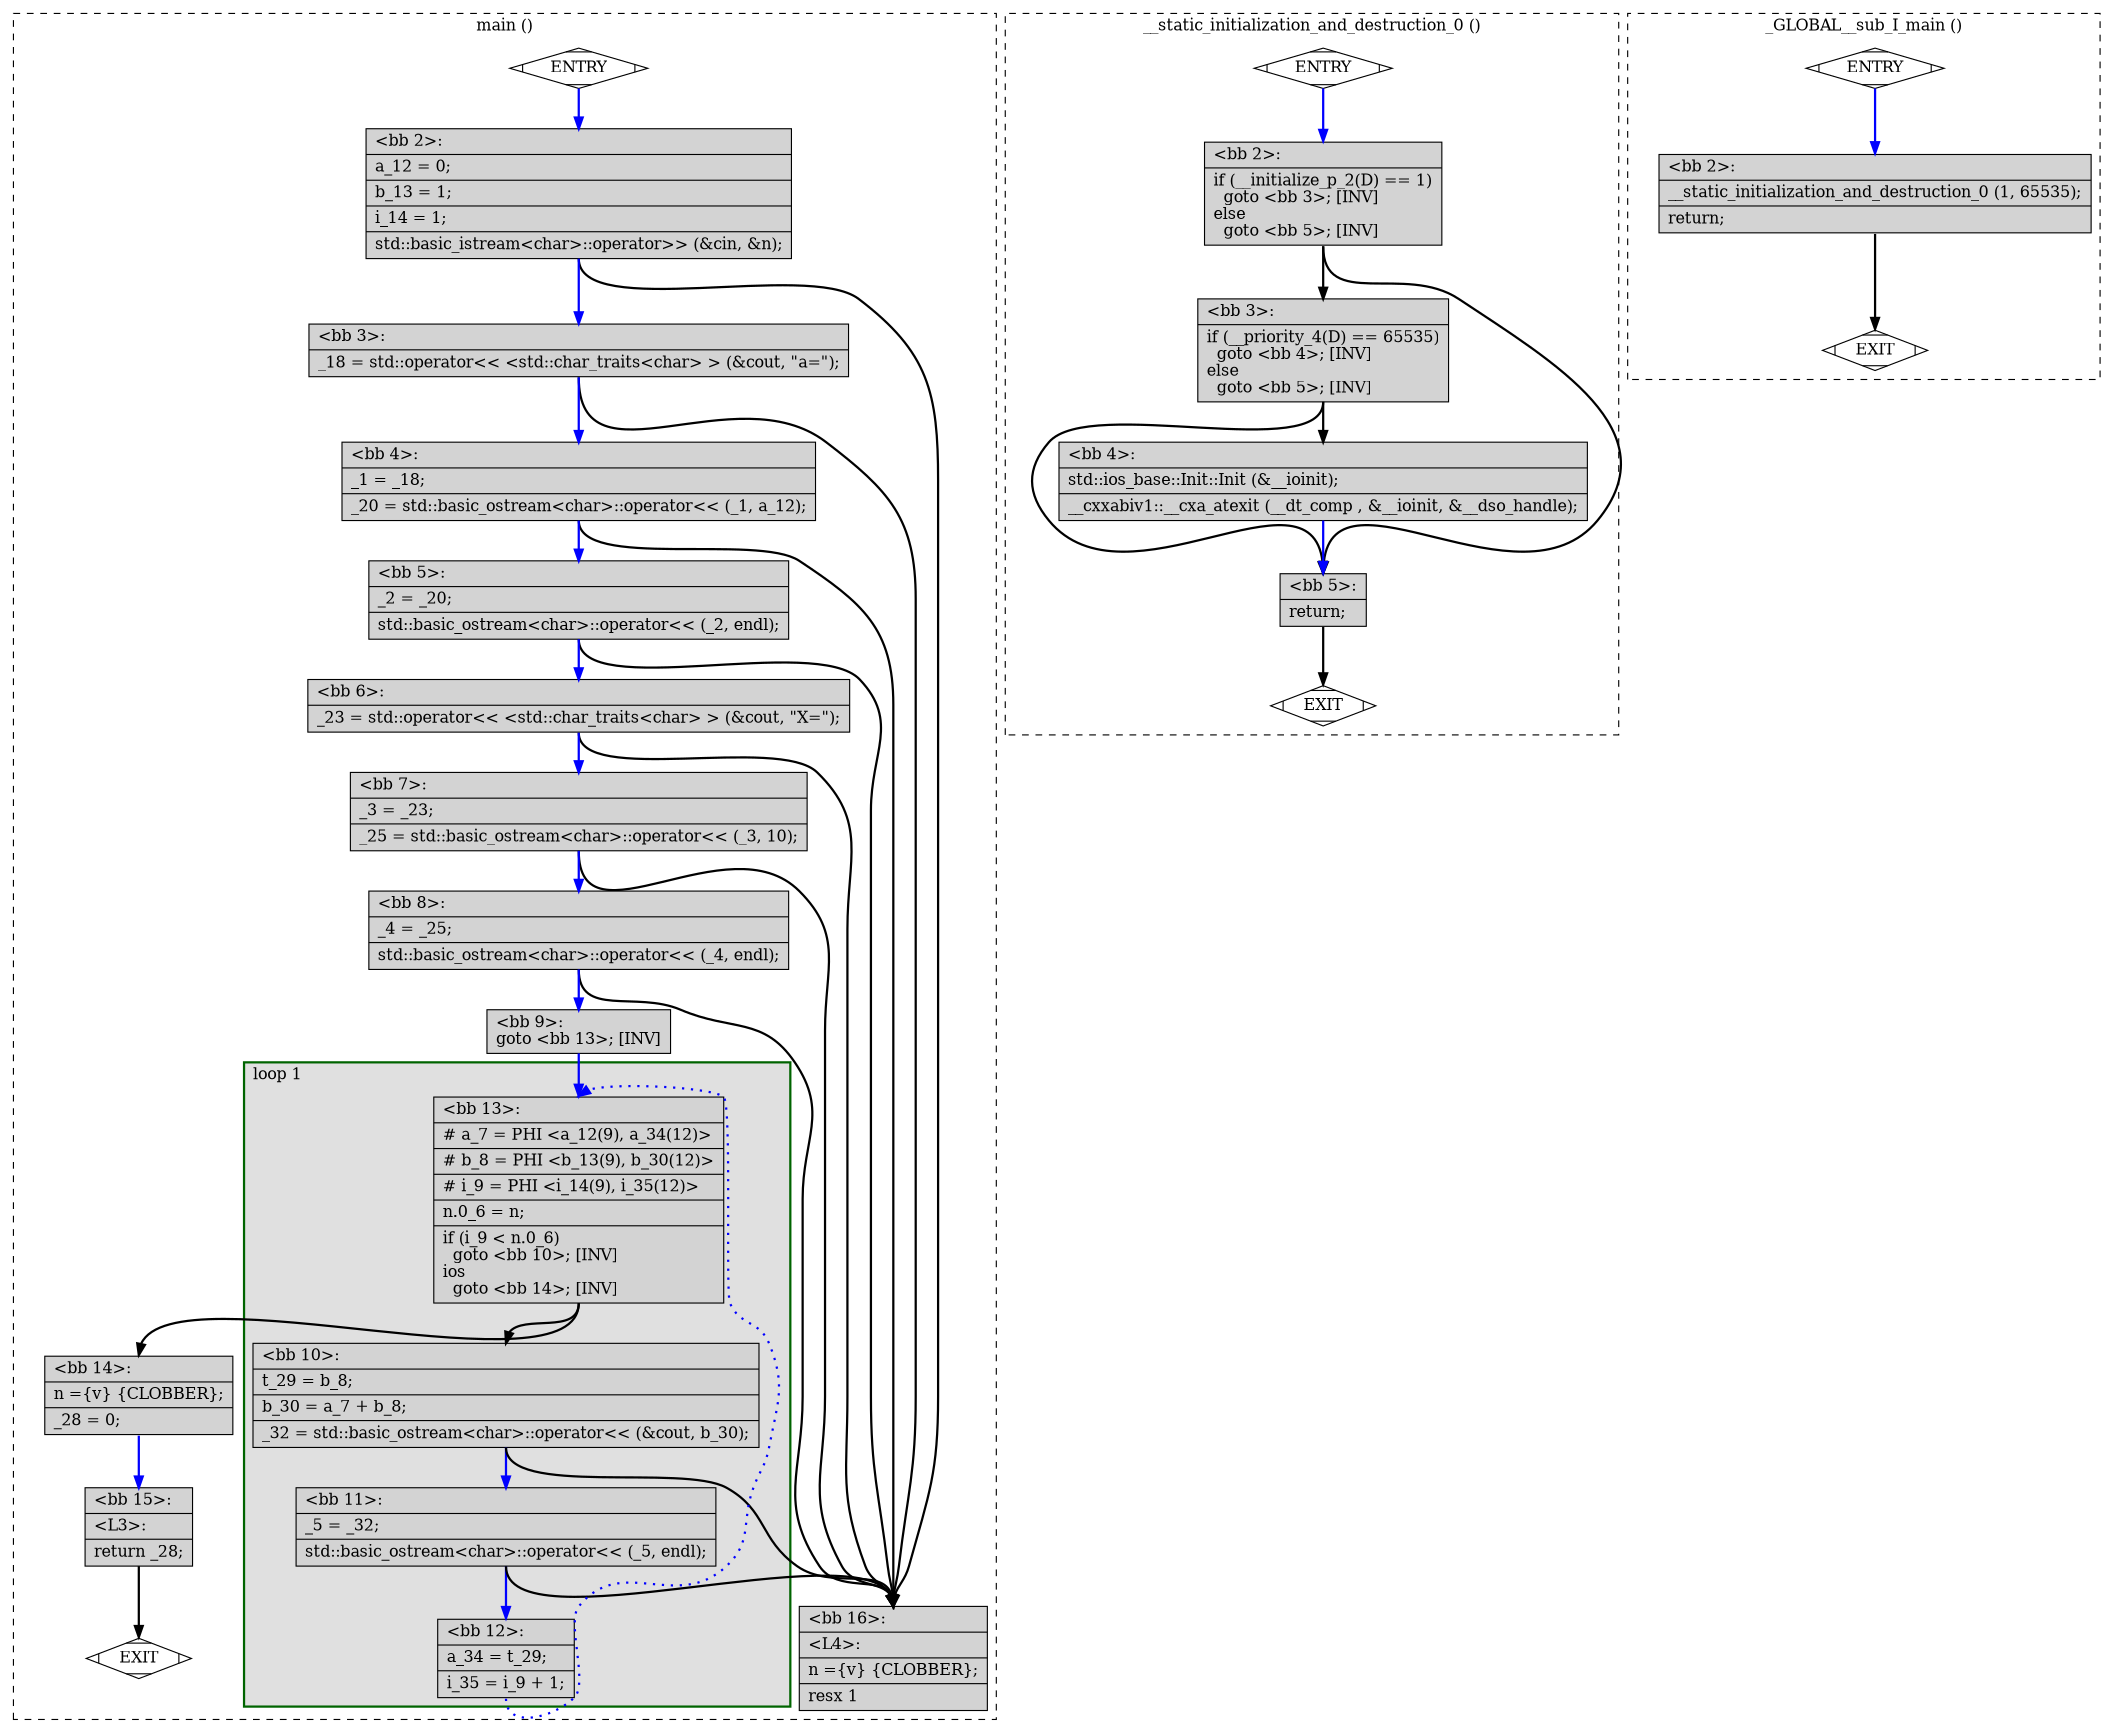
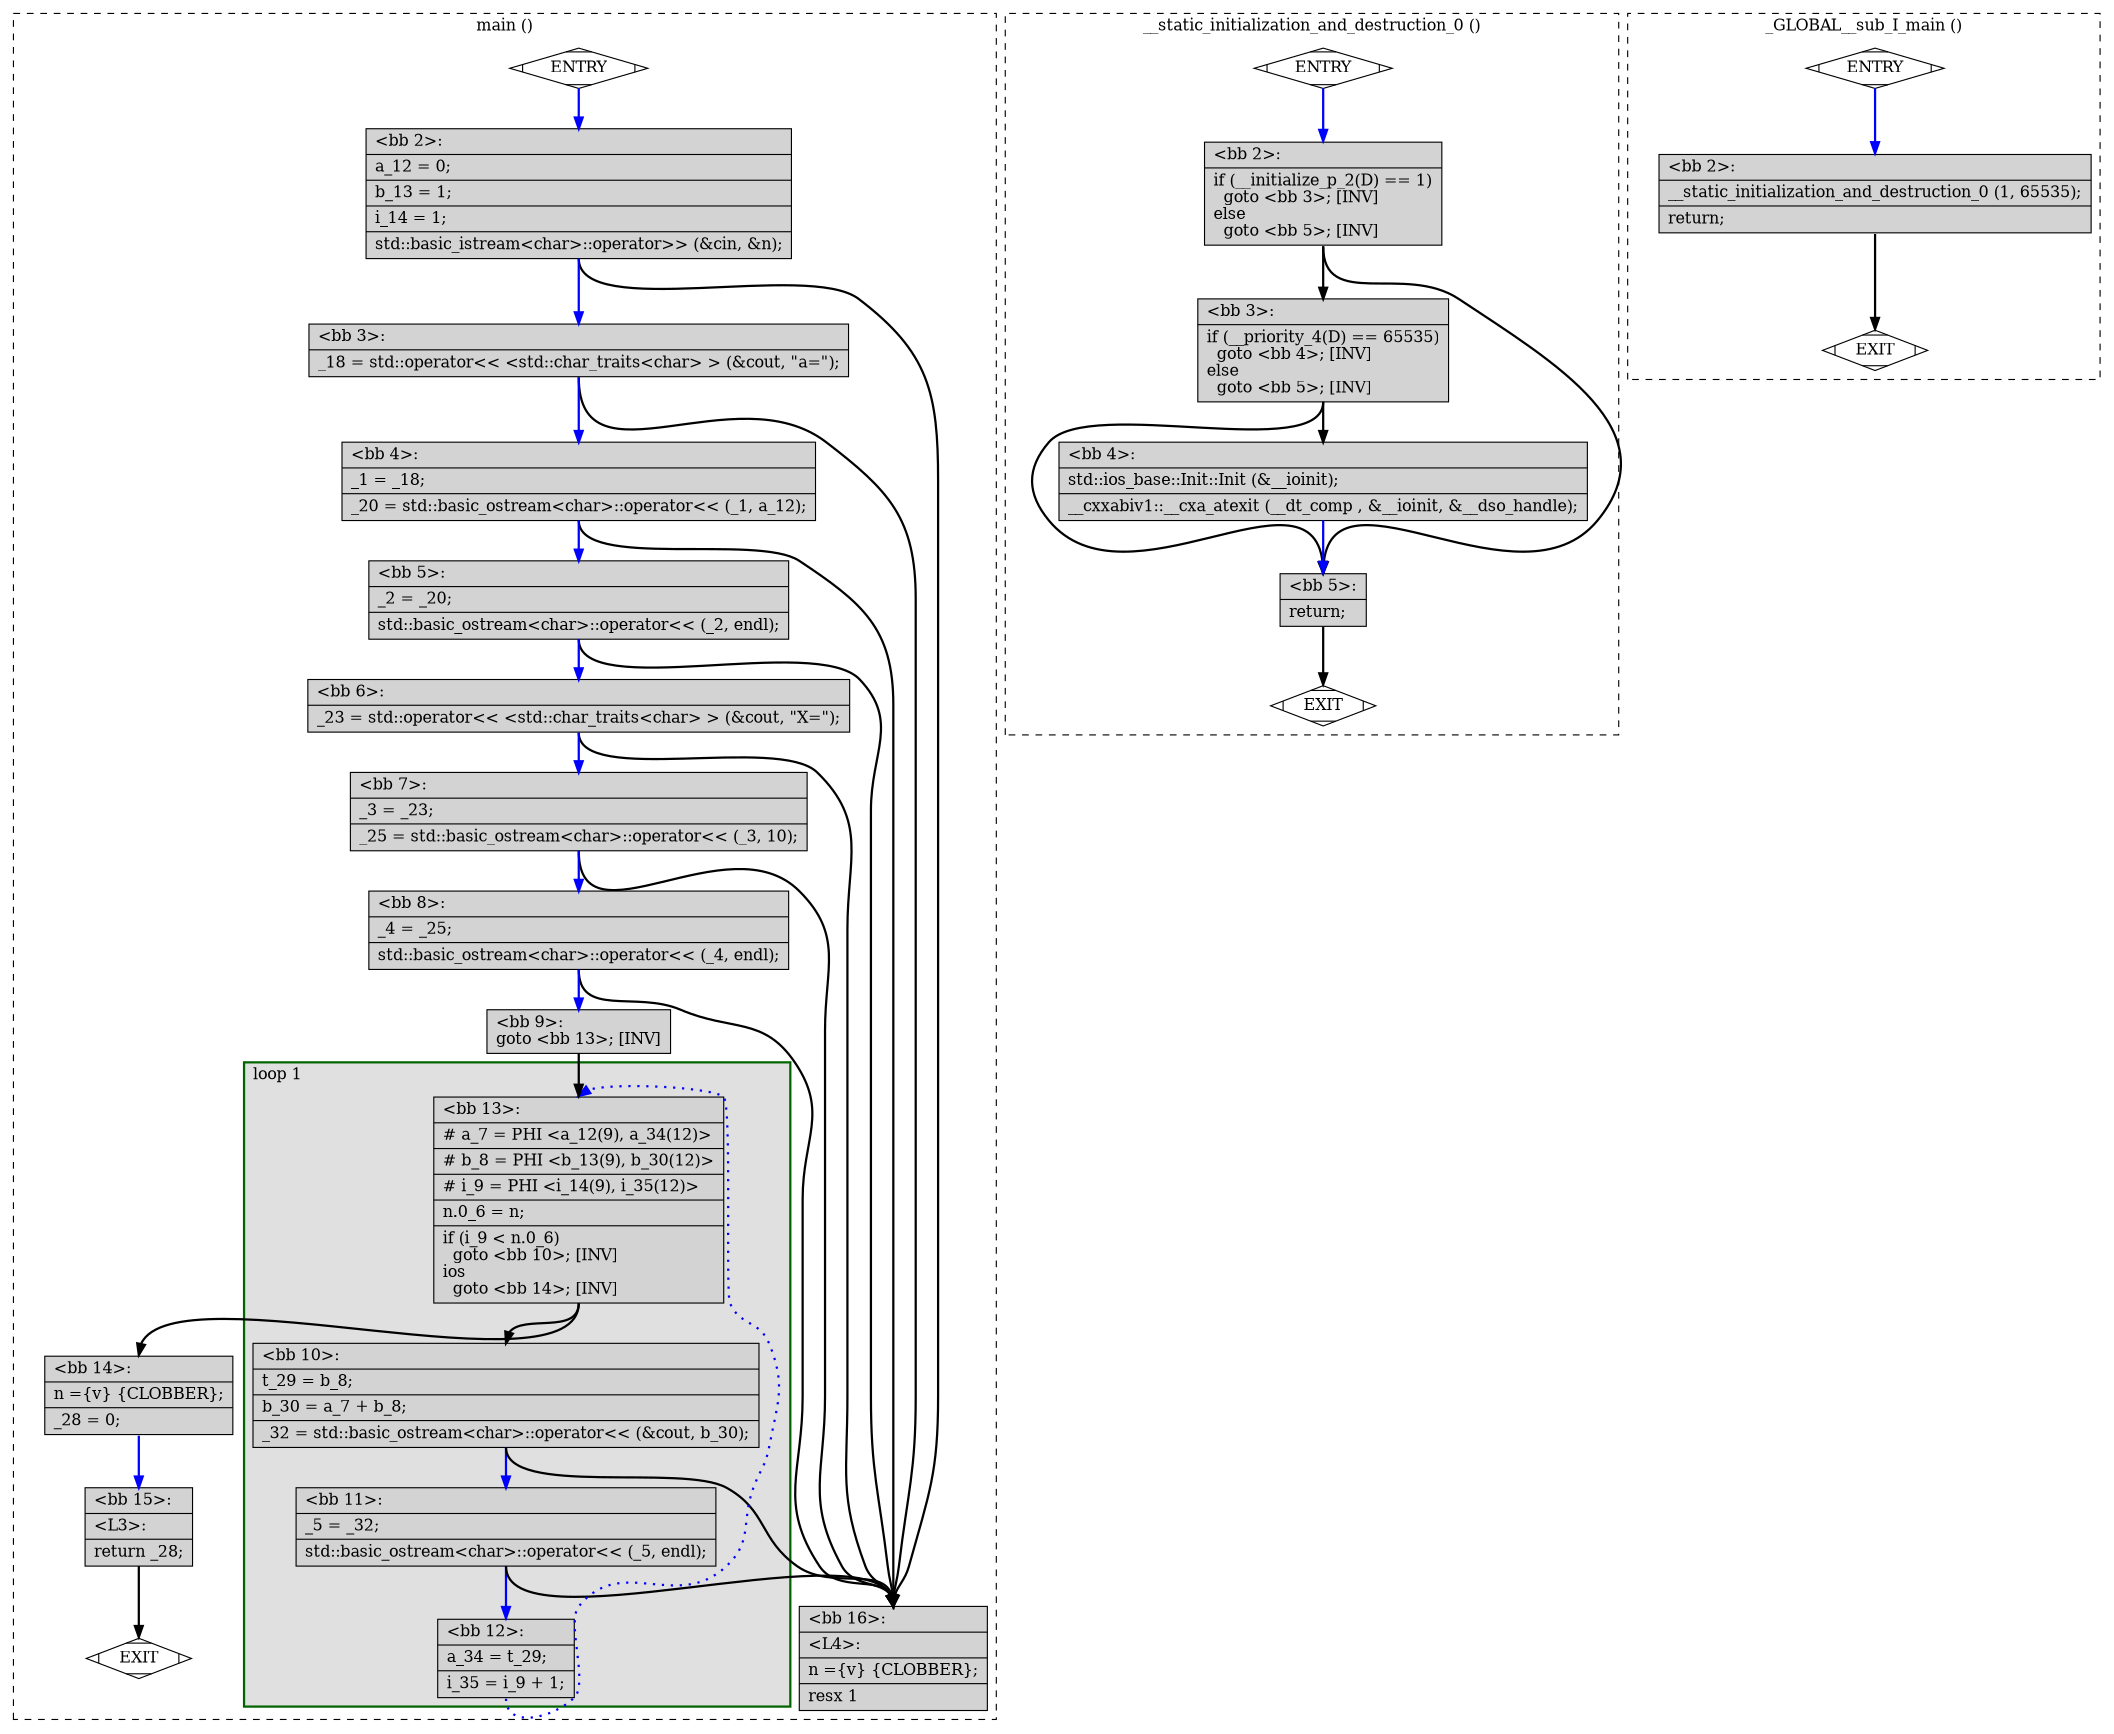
(579, 1070) -> (579, 1070)
